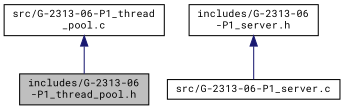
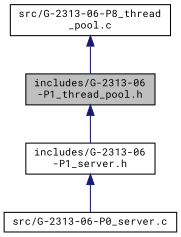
(84, 20) -> (90, 20)
(254, 89) -> (90, 222)
none -> (90, 129)
